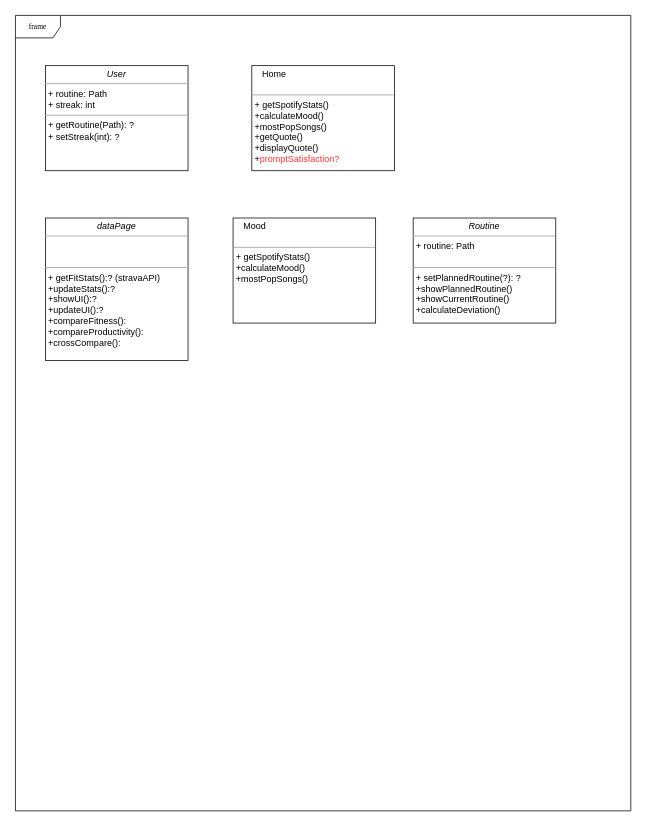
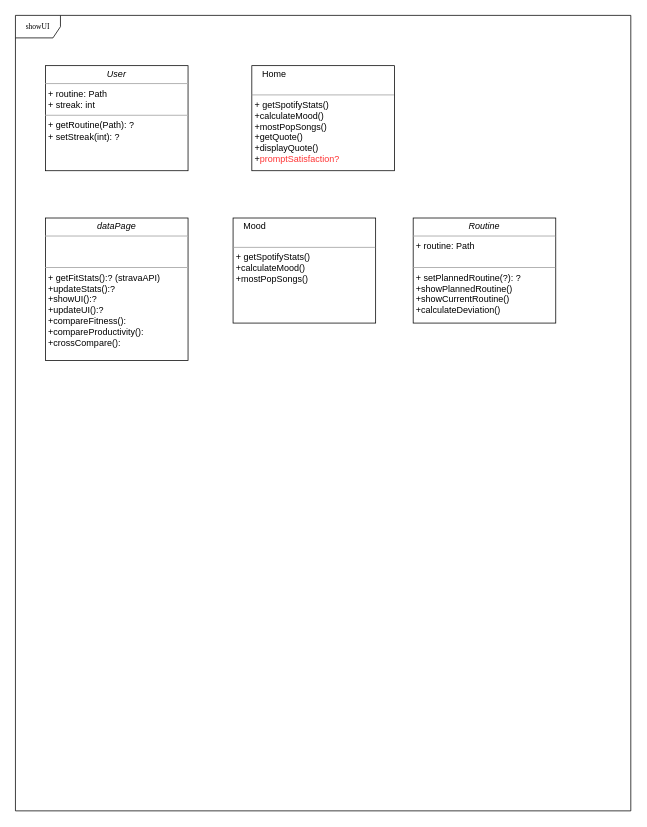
(38, 27) -> (38, 27)
